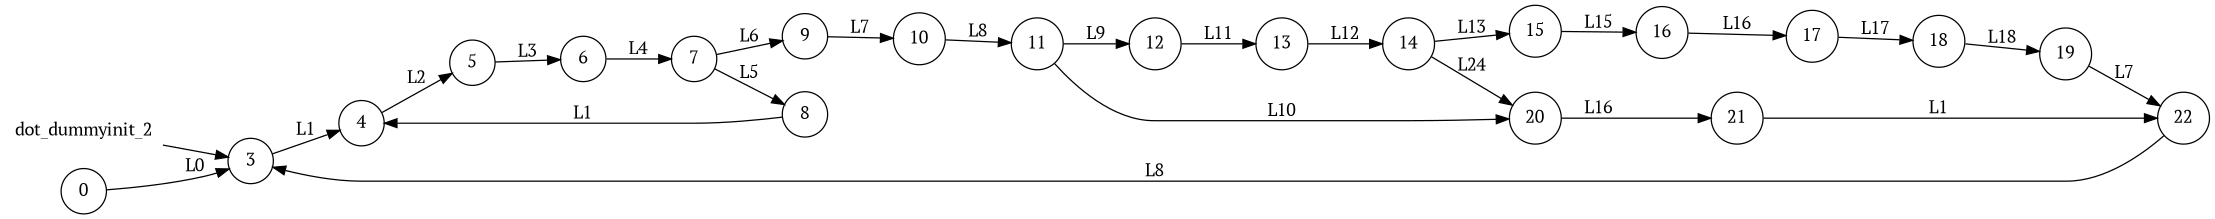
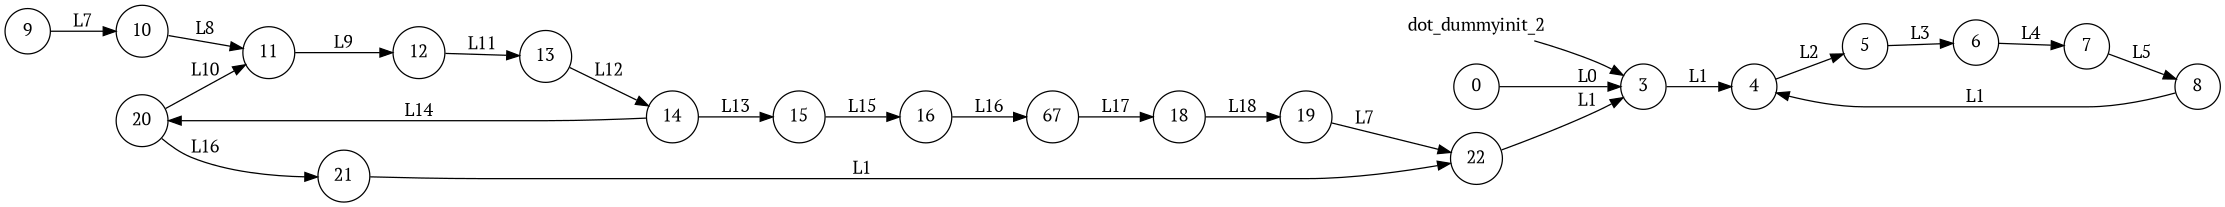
(1812, 36) -> (1053, 117)
(743, 49) -> none
(1472, 66) -> (419, 111)
(1266, 121) -> (200, 90)
(1155, 172) -> (1588, 101)
